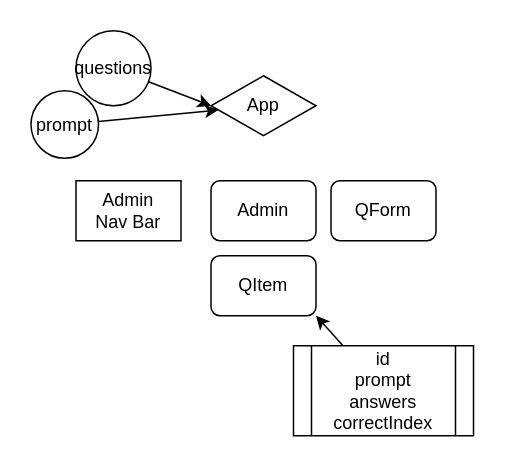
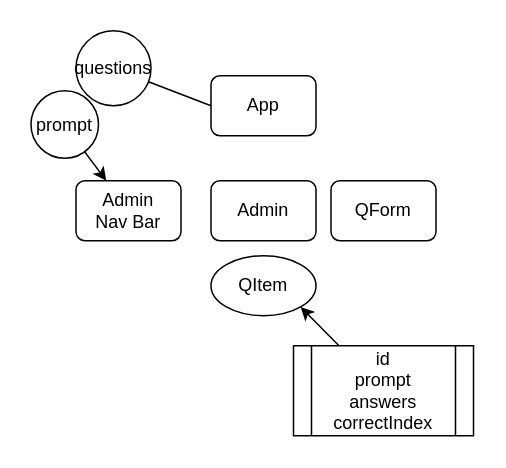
(200, 102) -> (204, 103)
(263, 106) -> (263, 106)
(153, 116) -> (92, 162)
(128, 211) -> (128, 211)
(263, 286) -> (263, 286)
